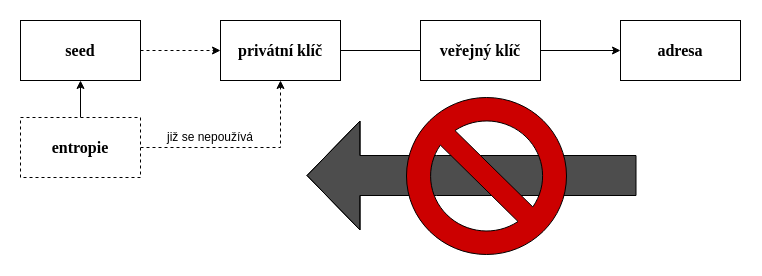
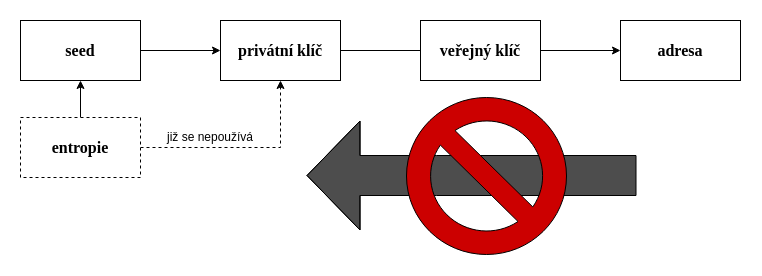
(178, 51) -> (178, 51)
